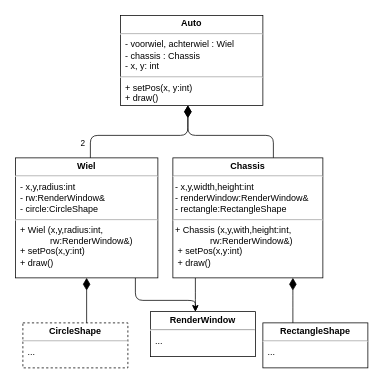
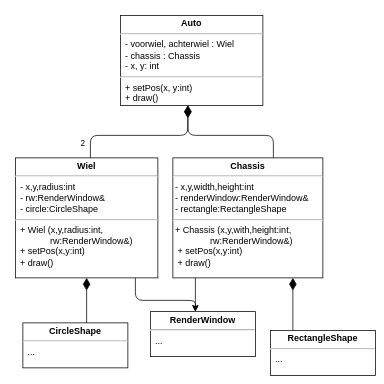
(75, 345) -> (75, 345)
(315, 345) -> (323, 353)
